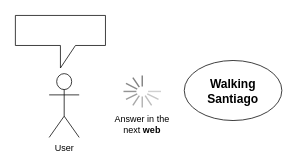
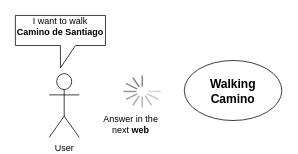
none -> (60, 27)
(233, 91) -> (233, 91)
(142, 124) -> (131, 124)
